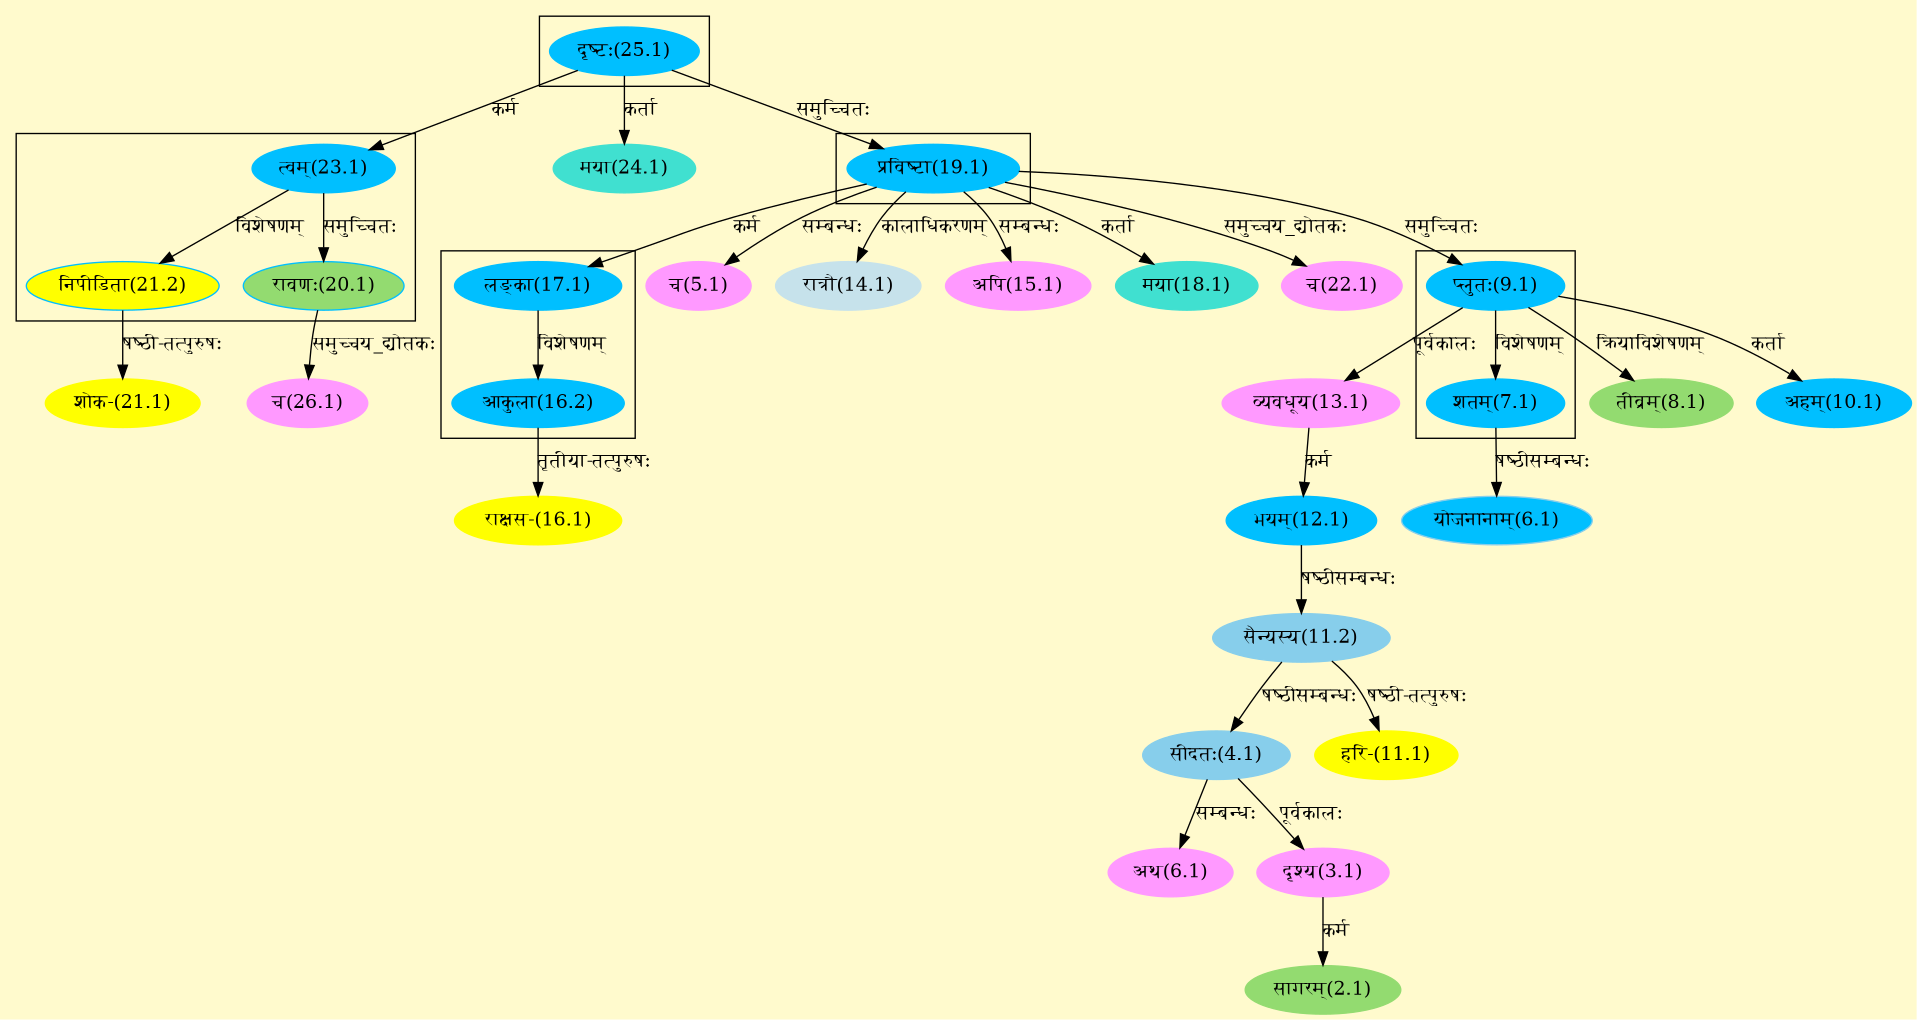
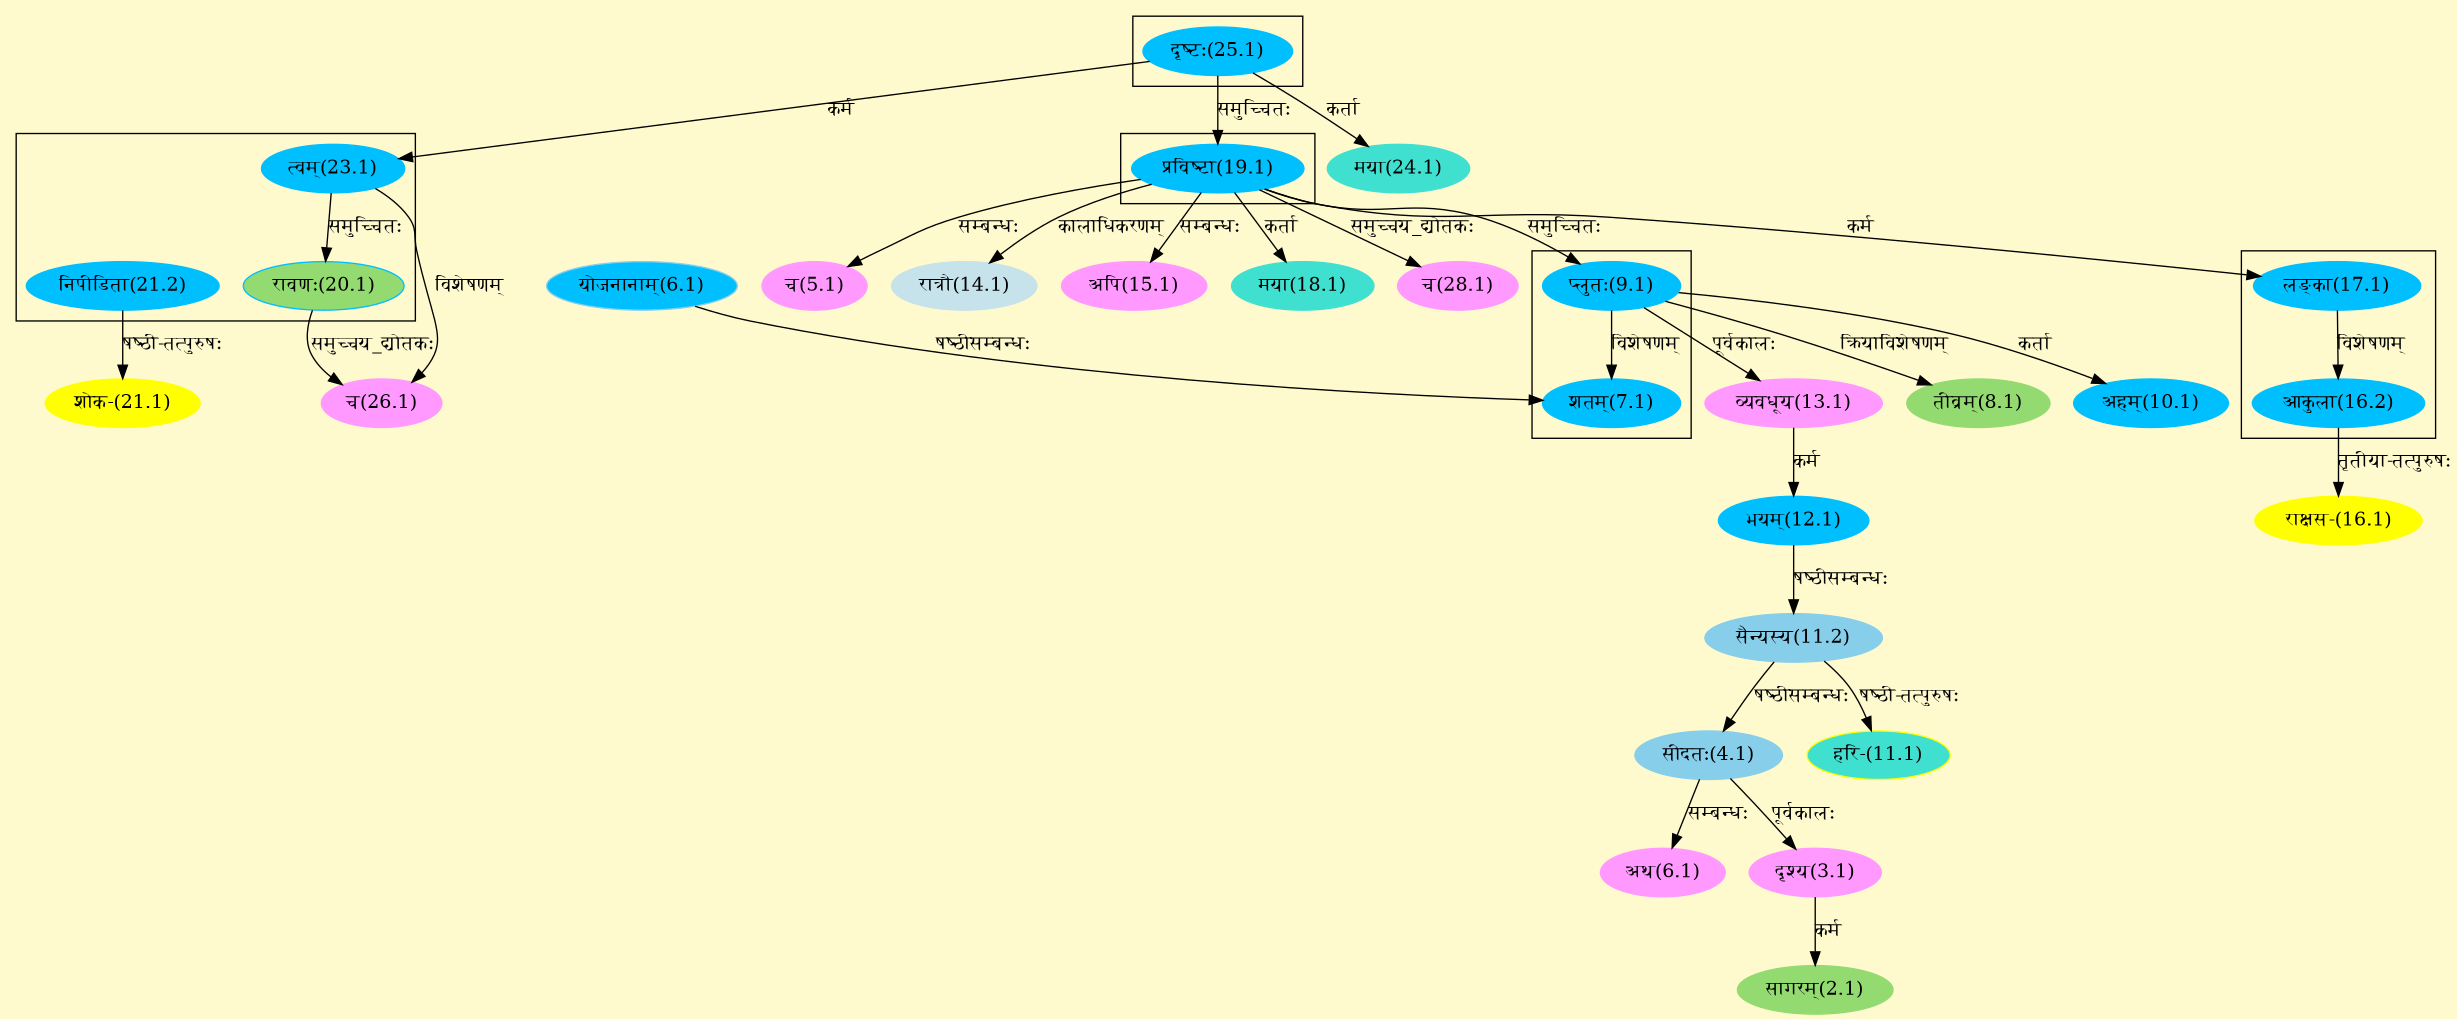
(230, 223) -> (424, 280)
(123, 286) -> (123, 286)
(1342, 286) -> (1458, 286)
(1496, 455) -> (1110, 372)
(1386, 755) -> (1879, 755)
